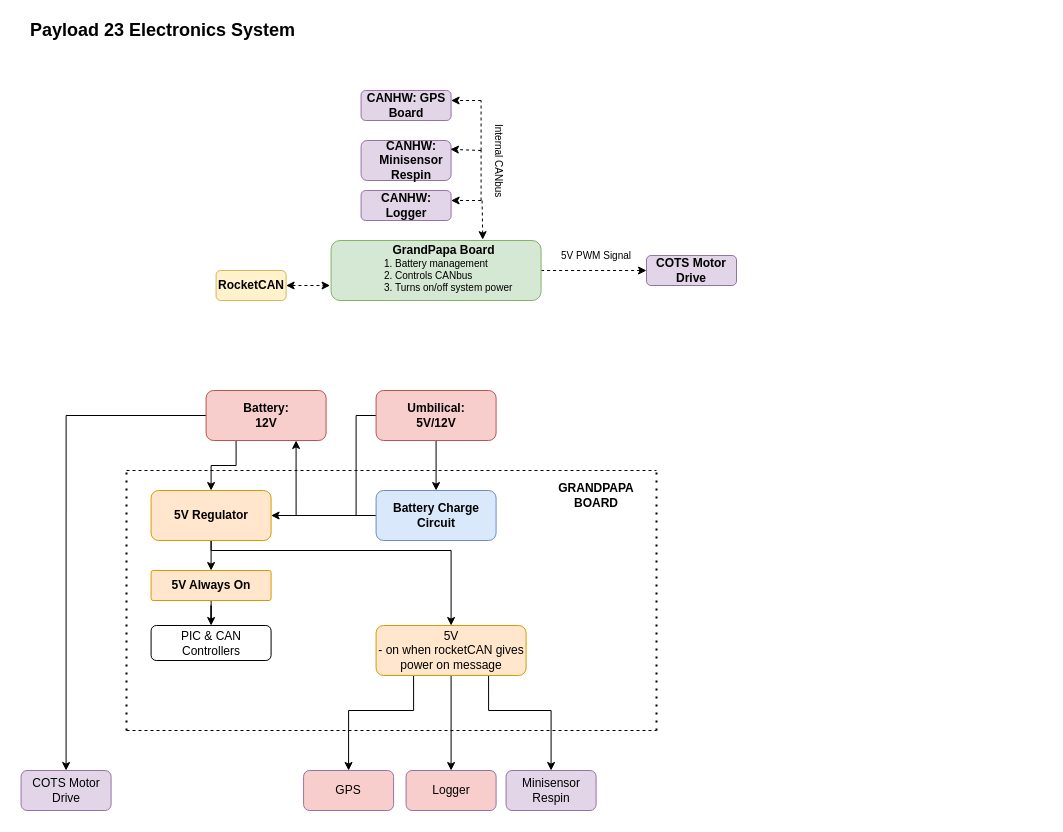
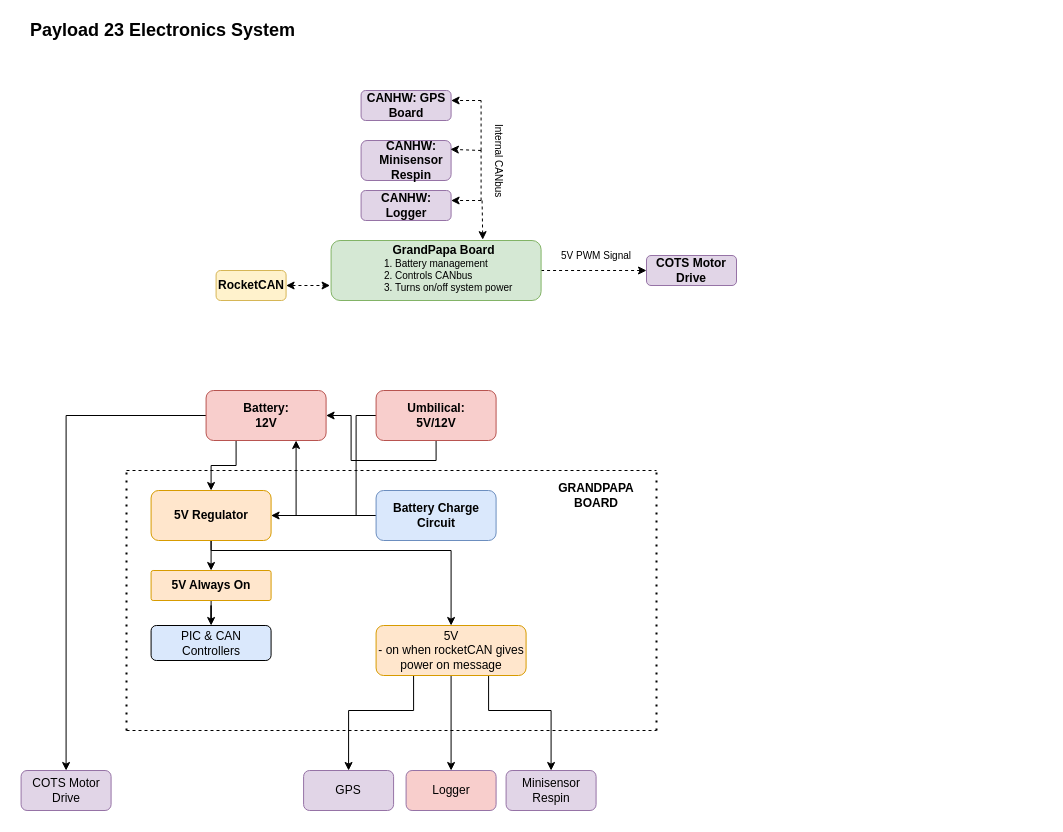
(436, 472) -> (364, 461)
(211, 643) -> (211, 643)
(349, 791) -> (349, 791)
